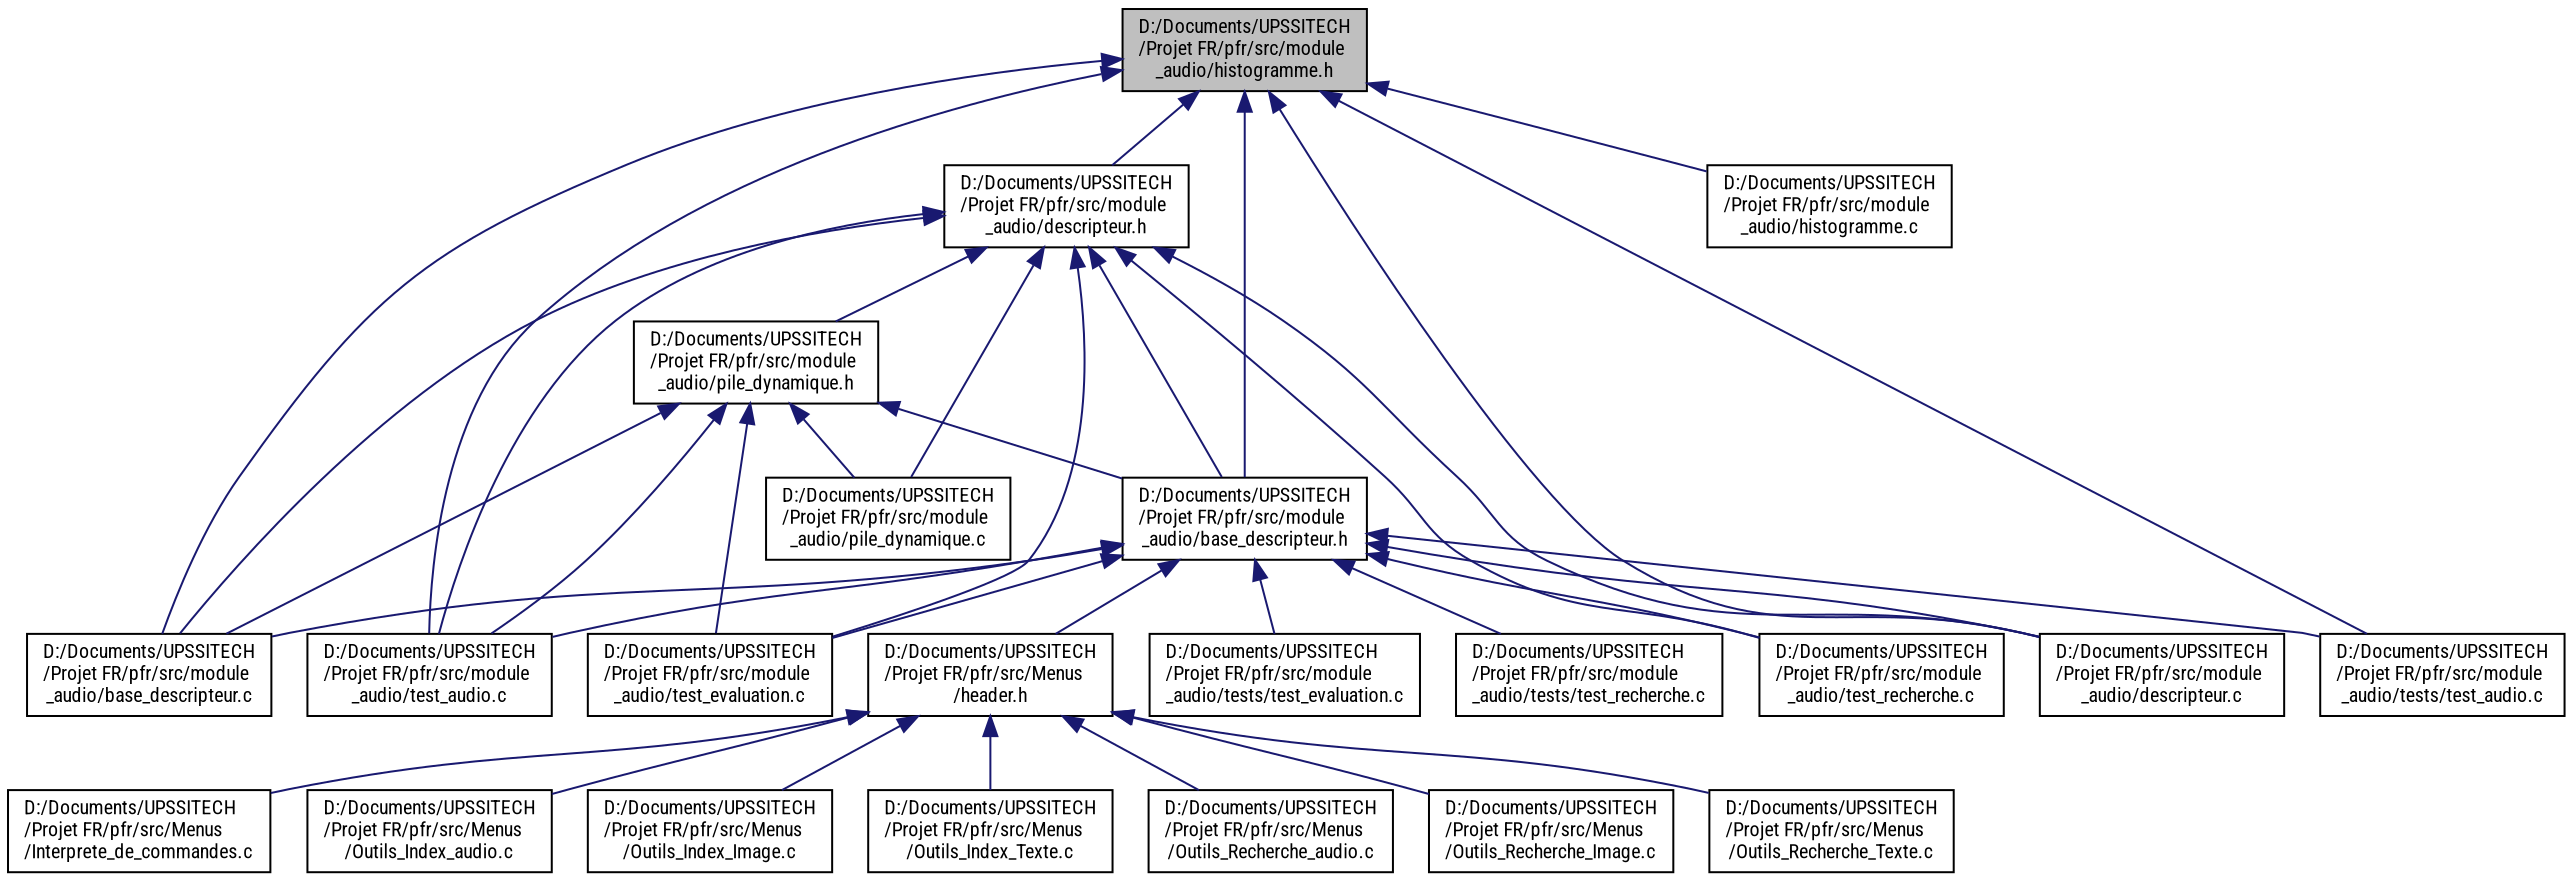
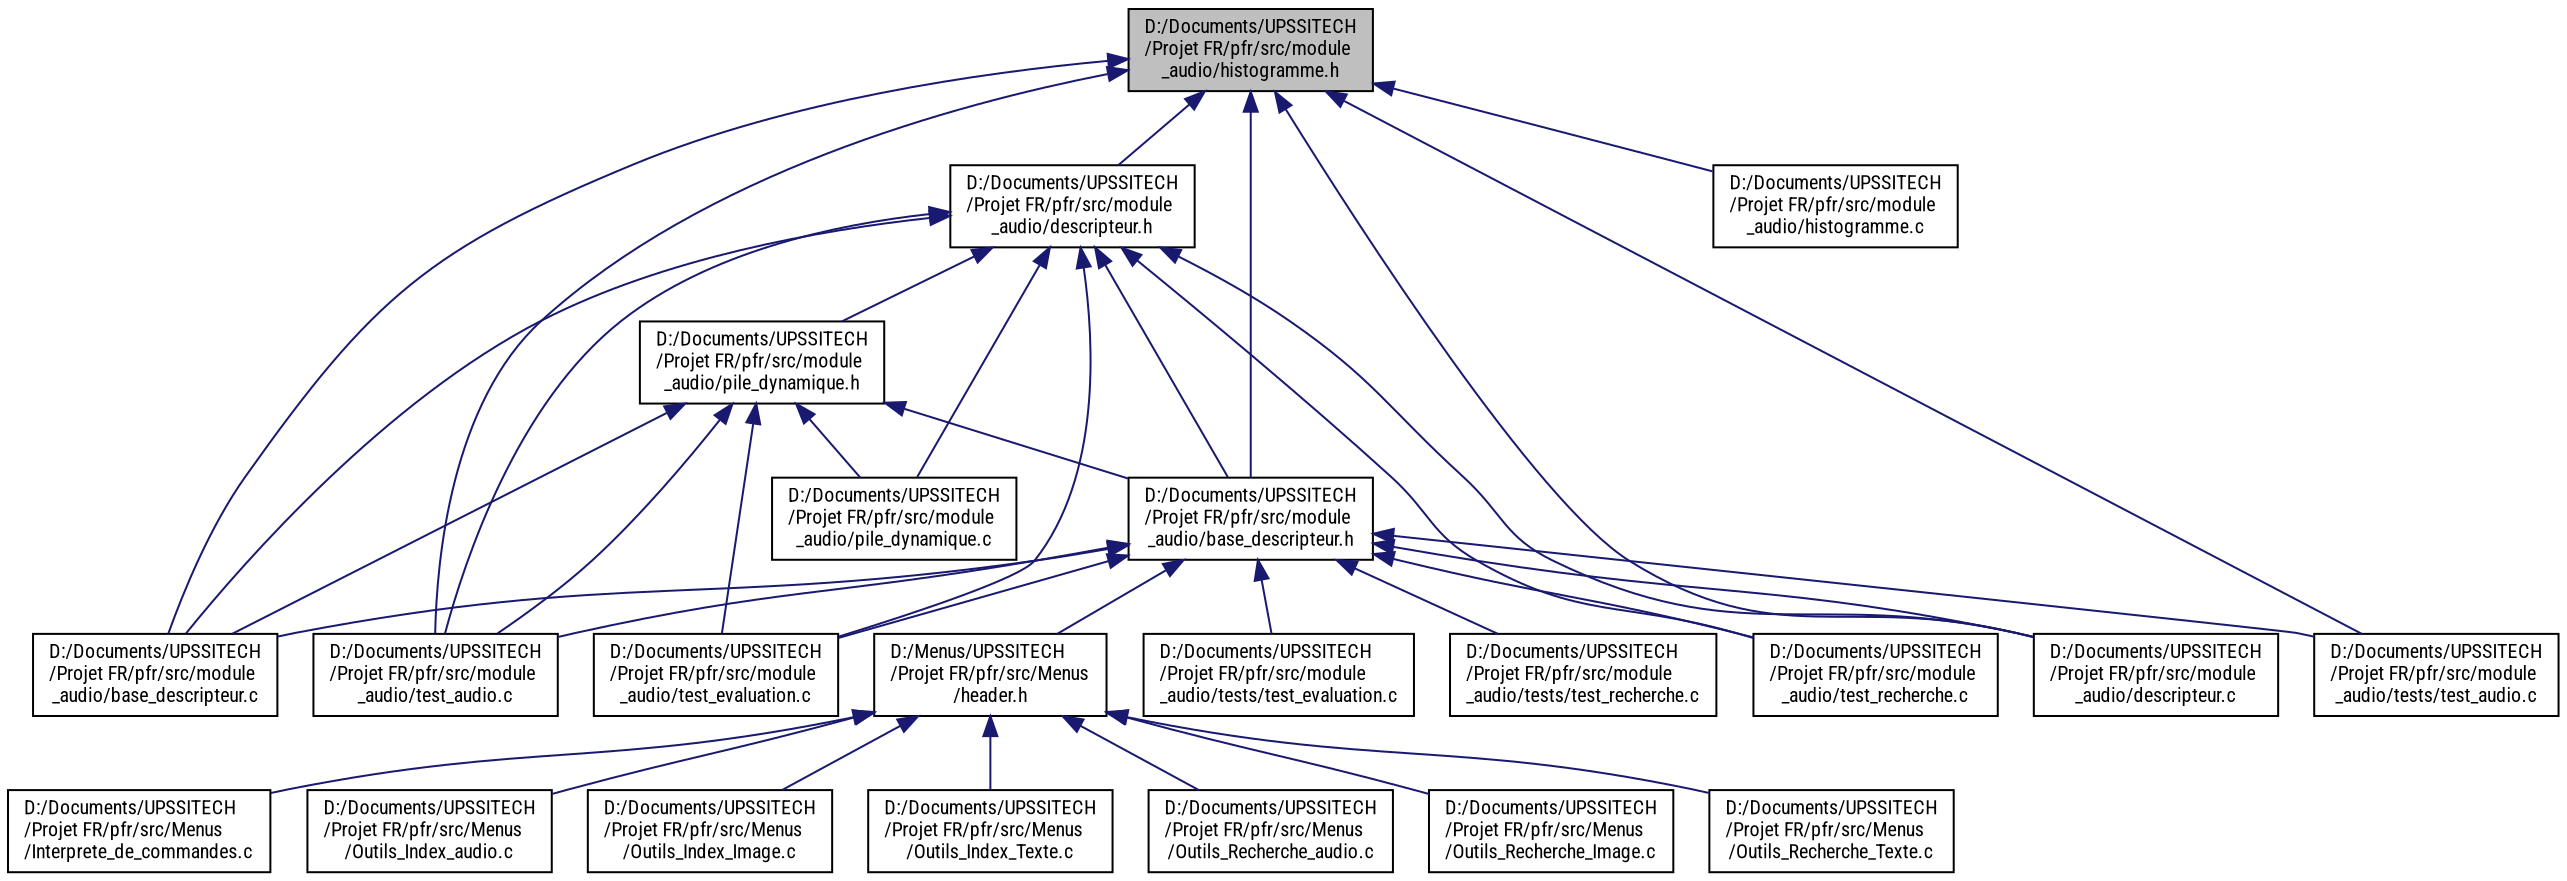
(990, 675) -> (990, 675)
